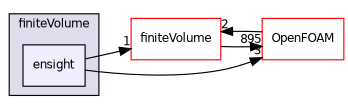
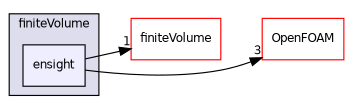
(247, 31) -> none
(236, 47) -> none
